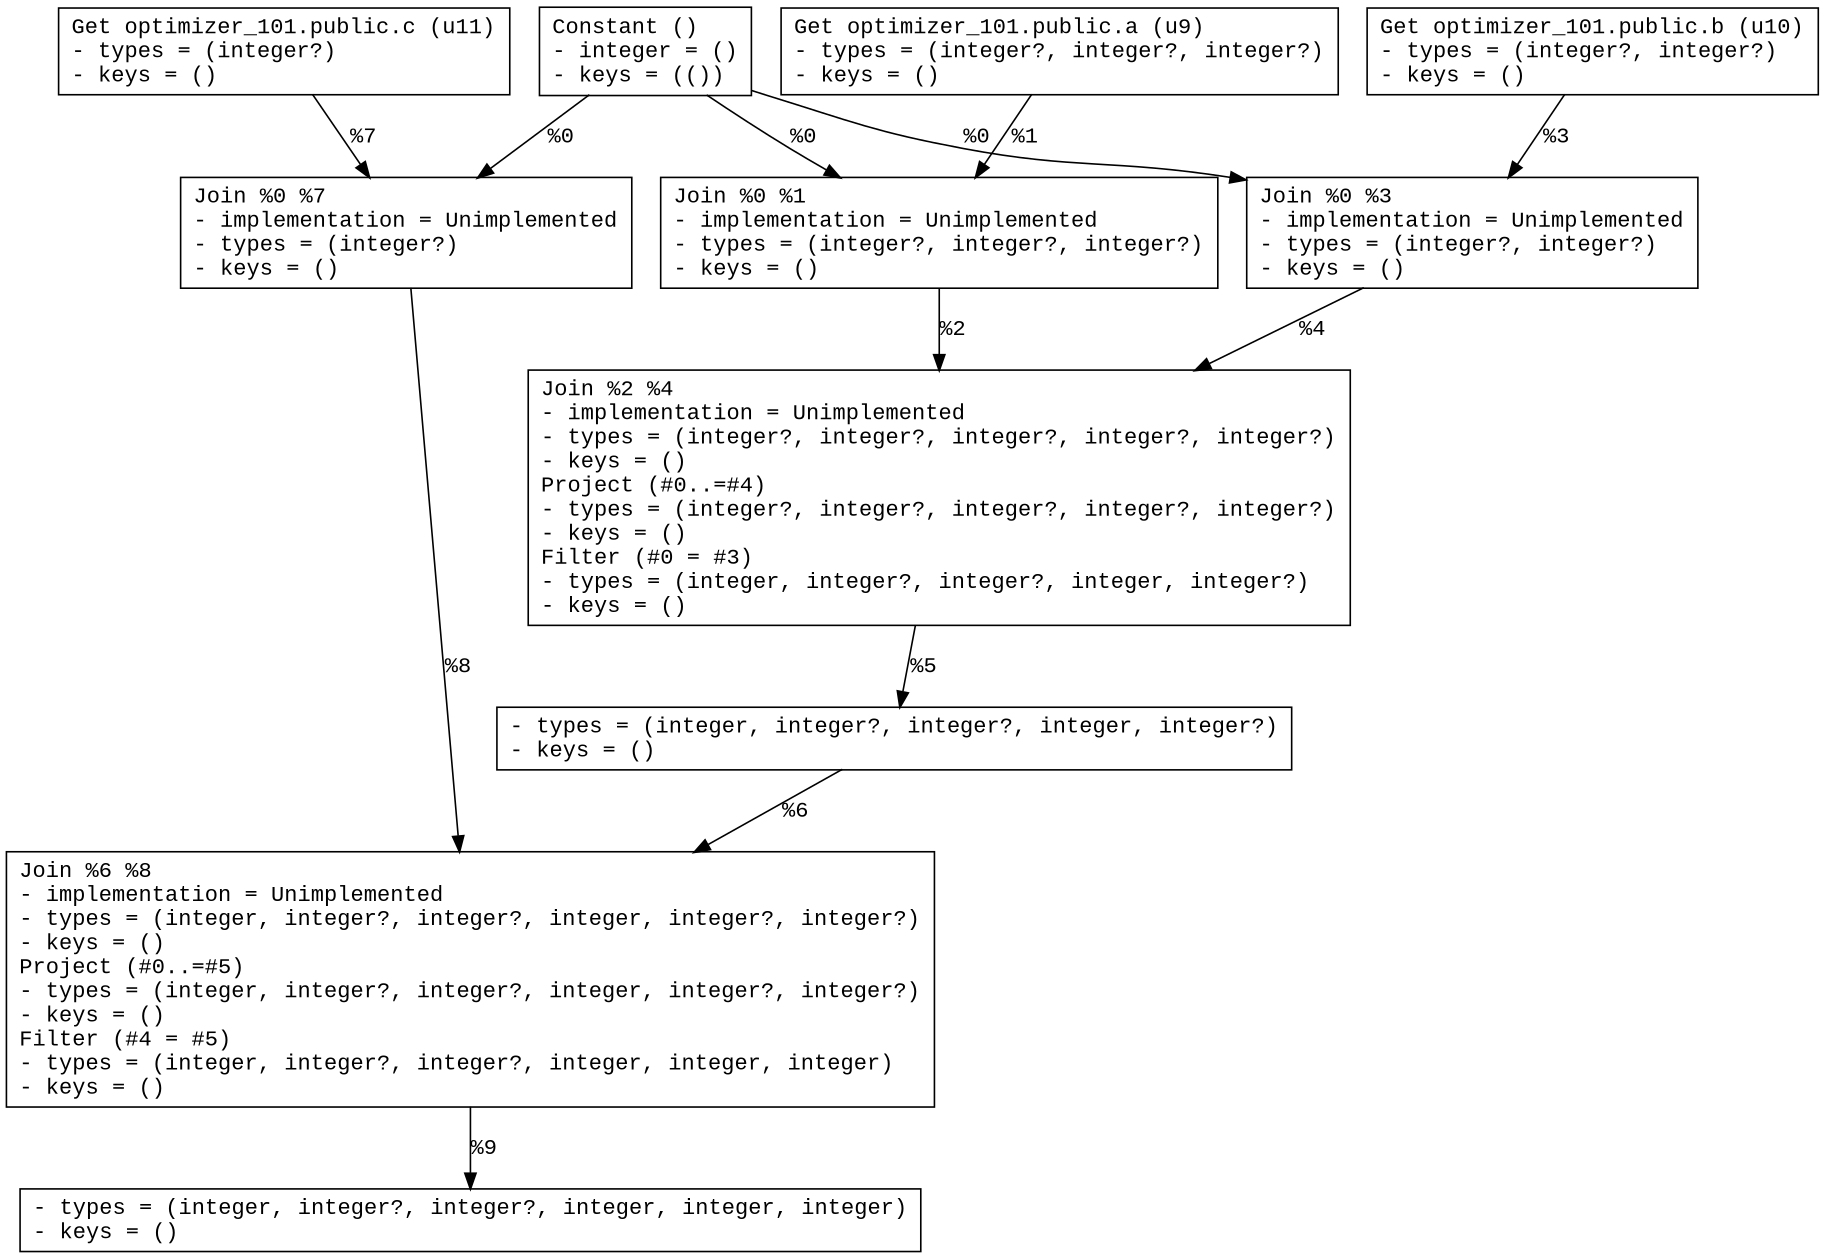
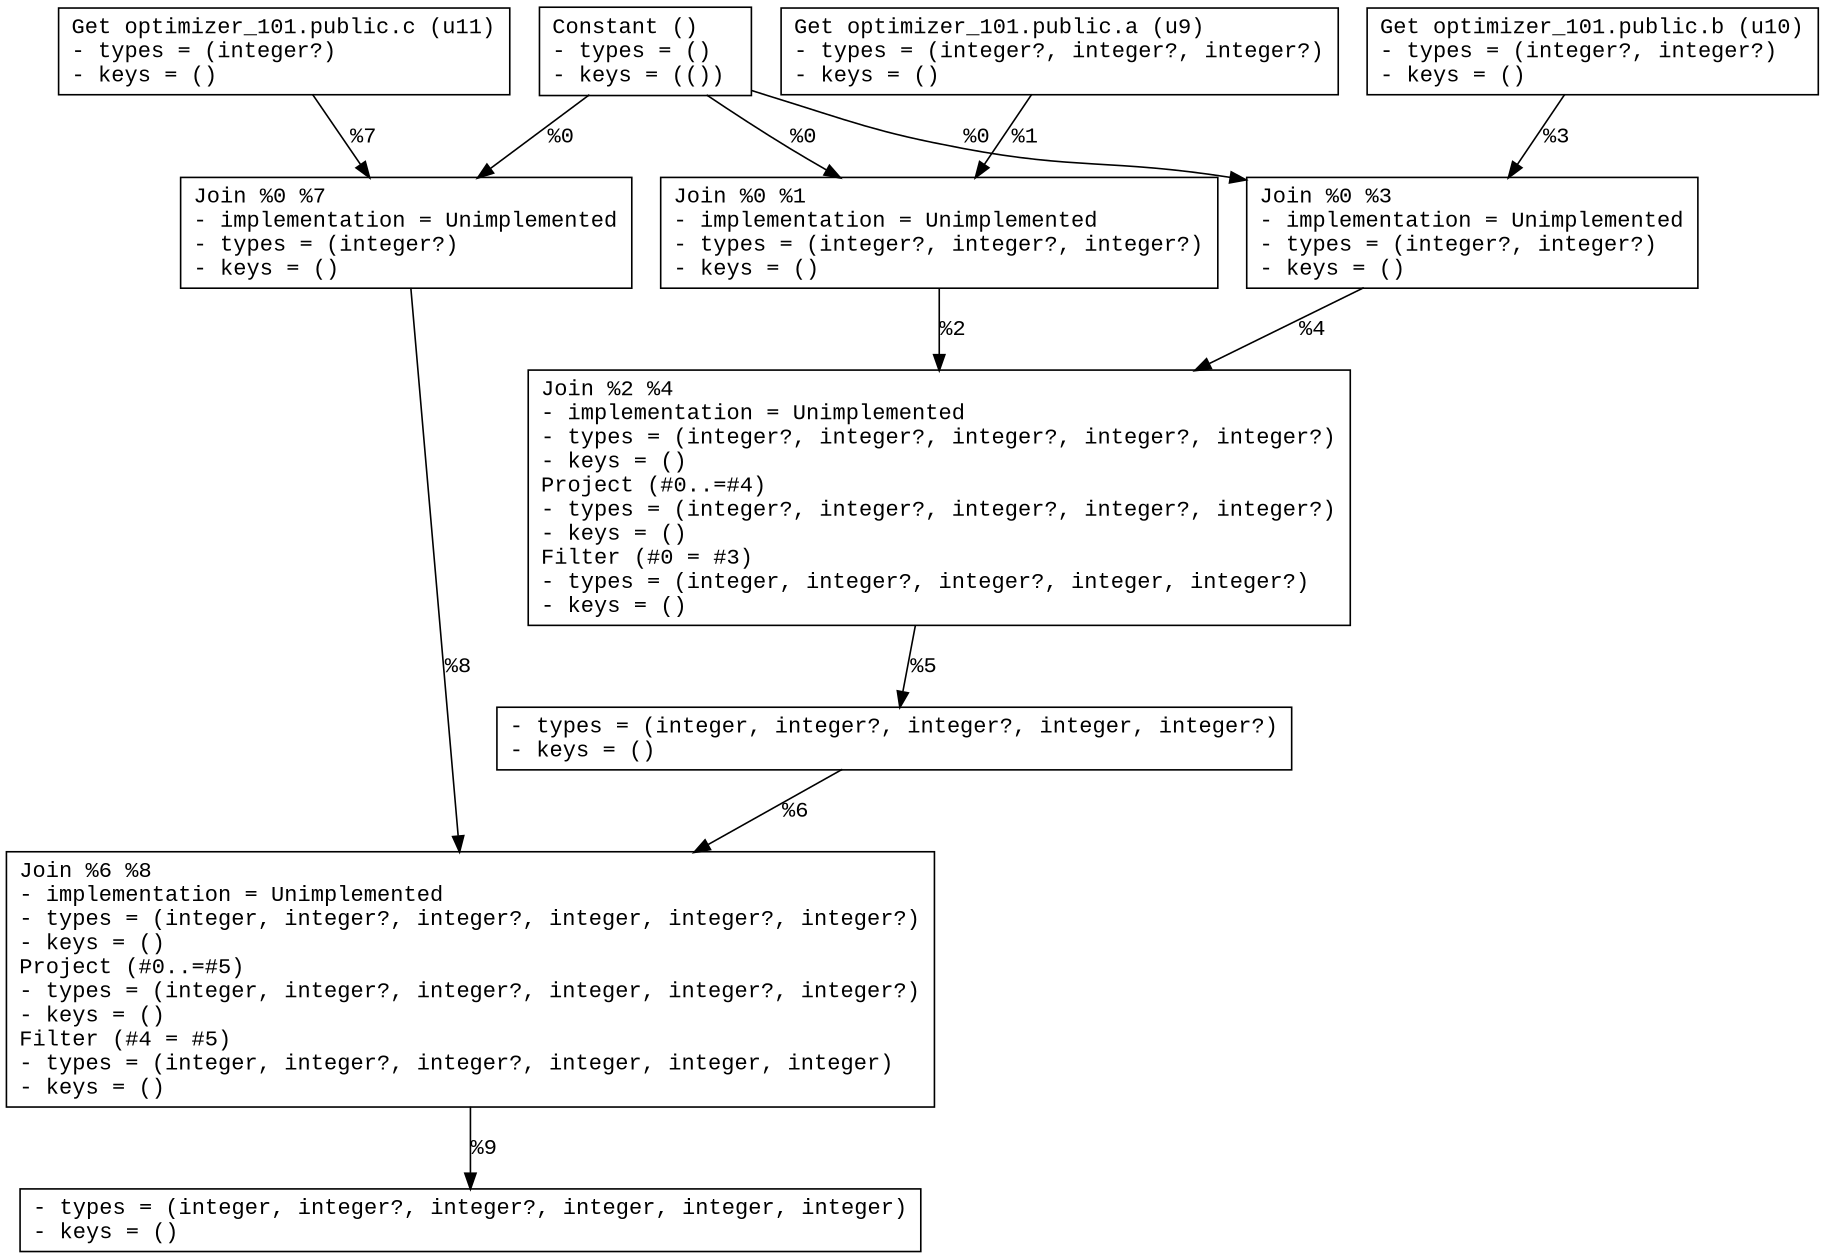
(645, 51) -> (645, 51)
